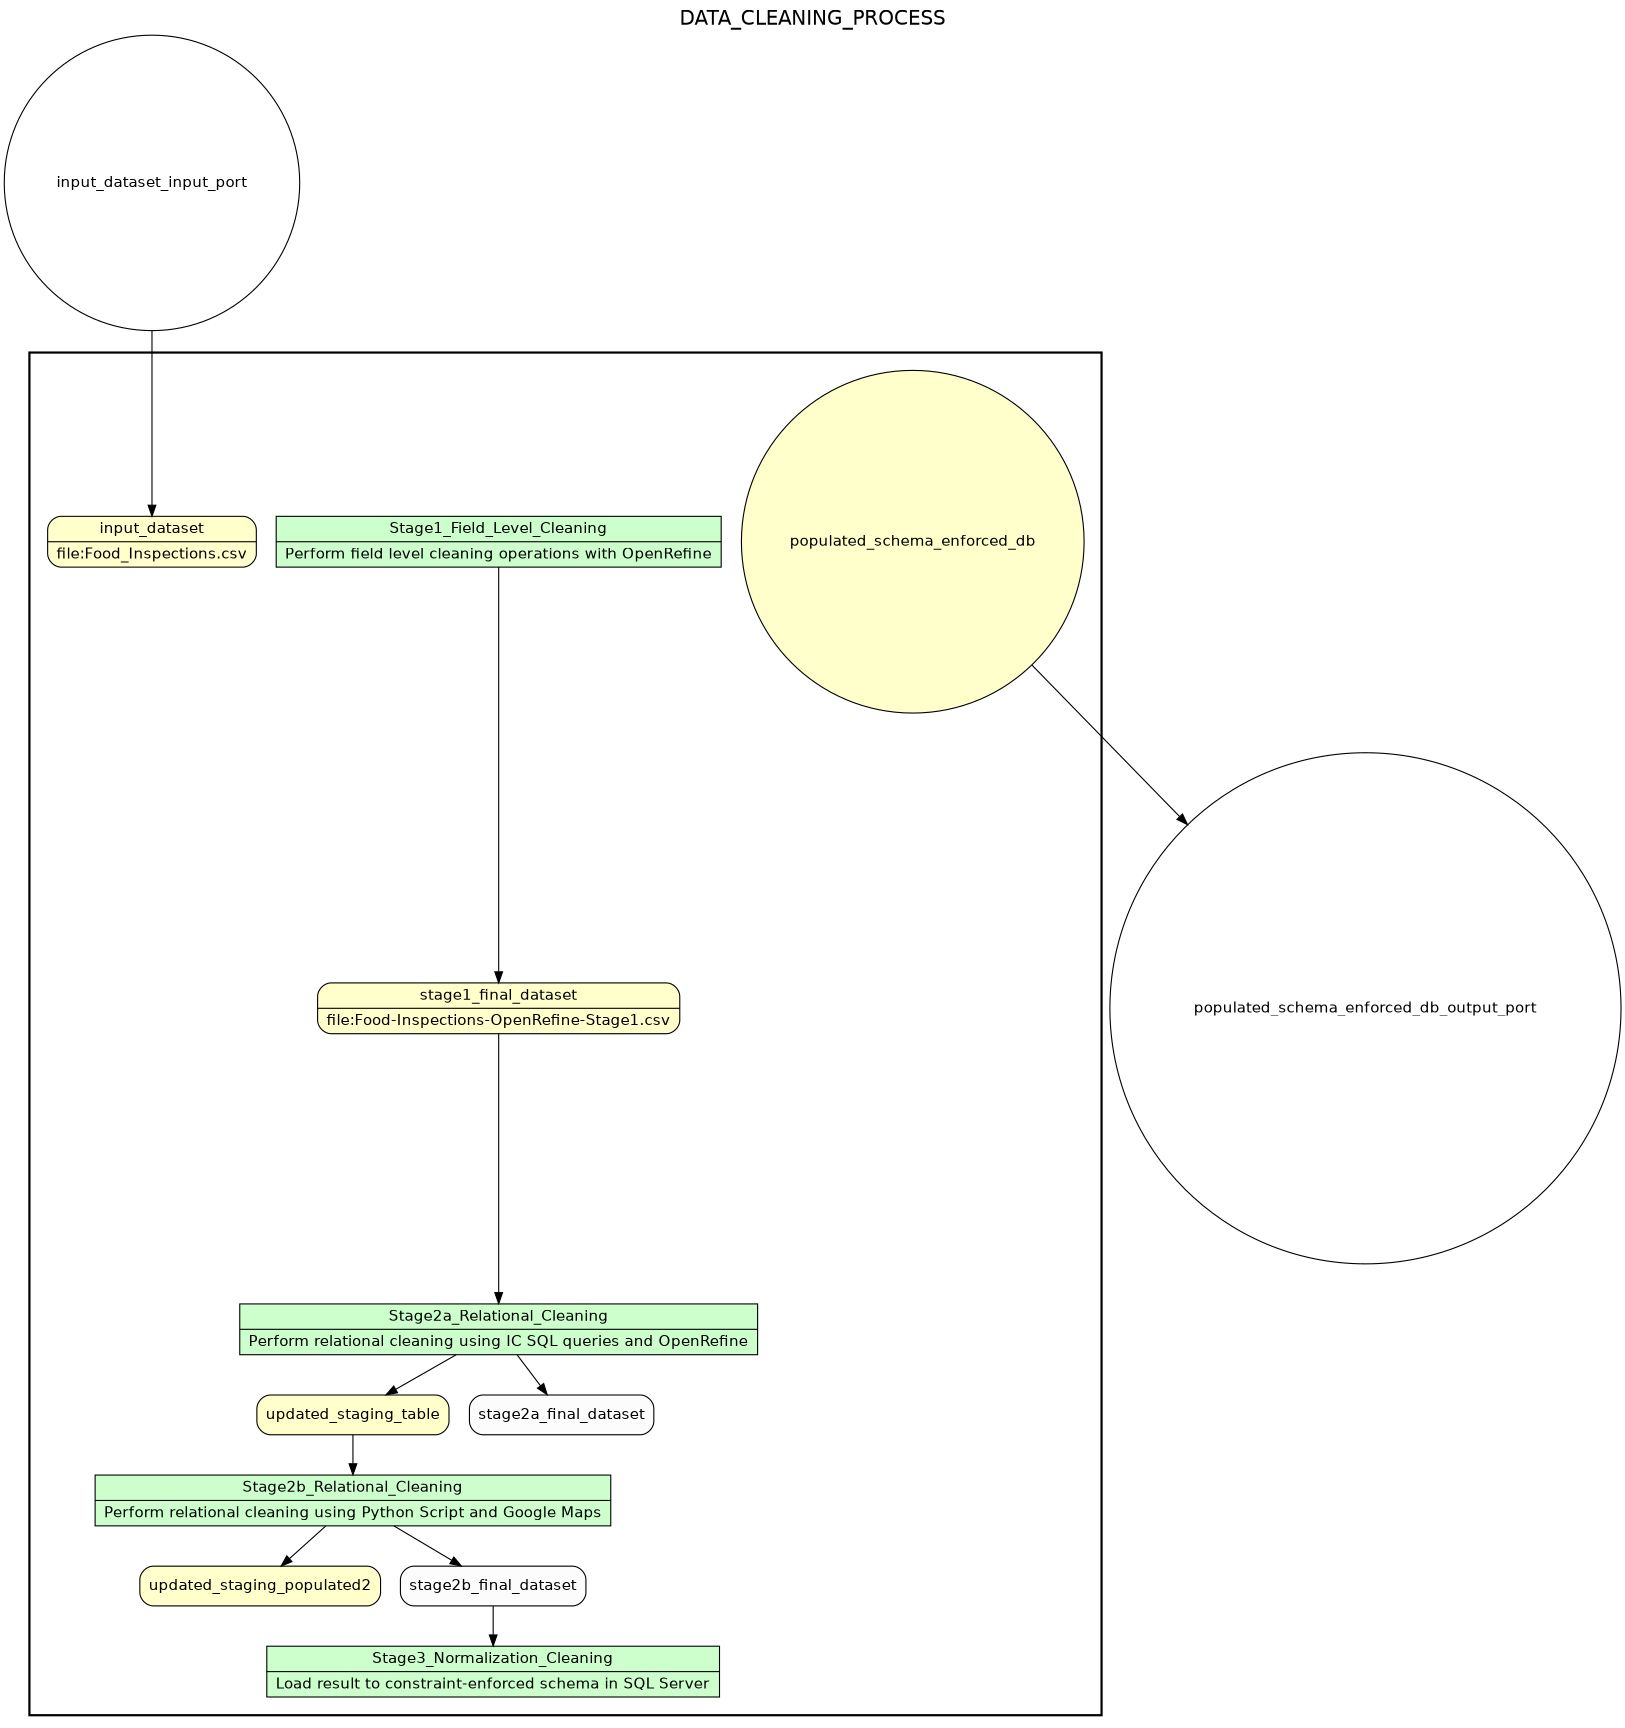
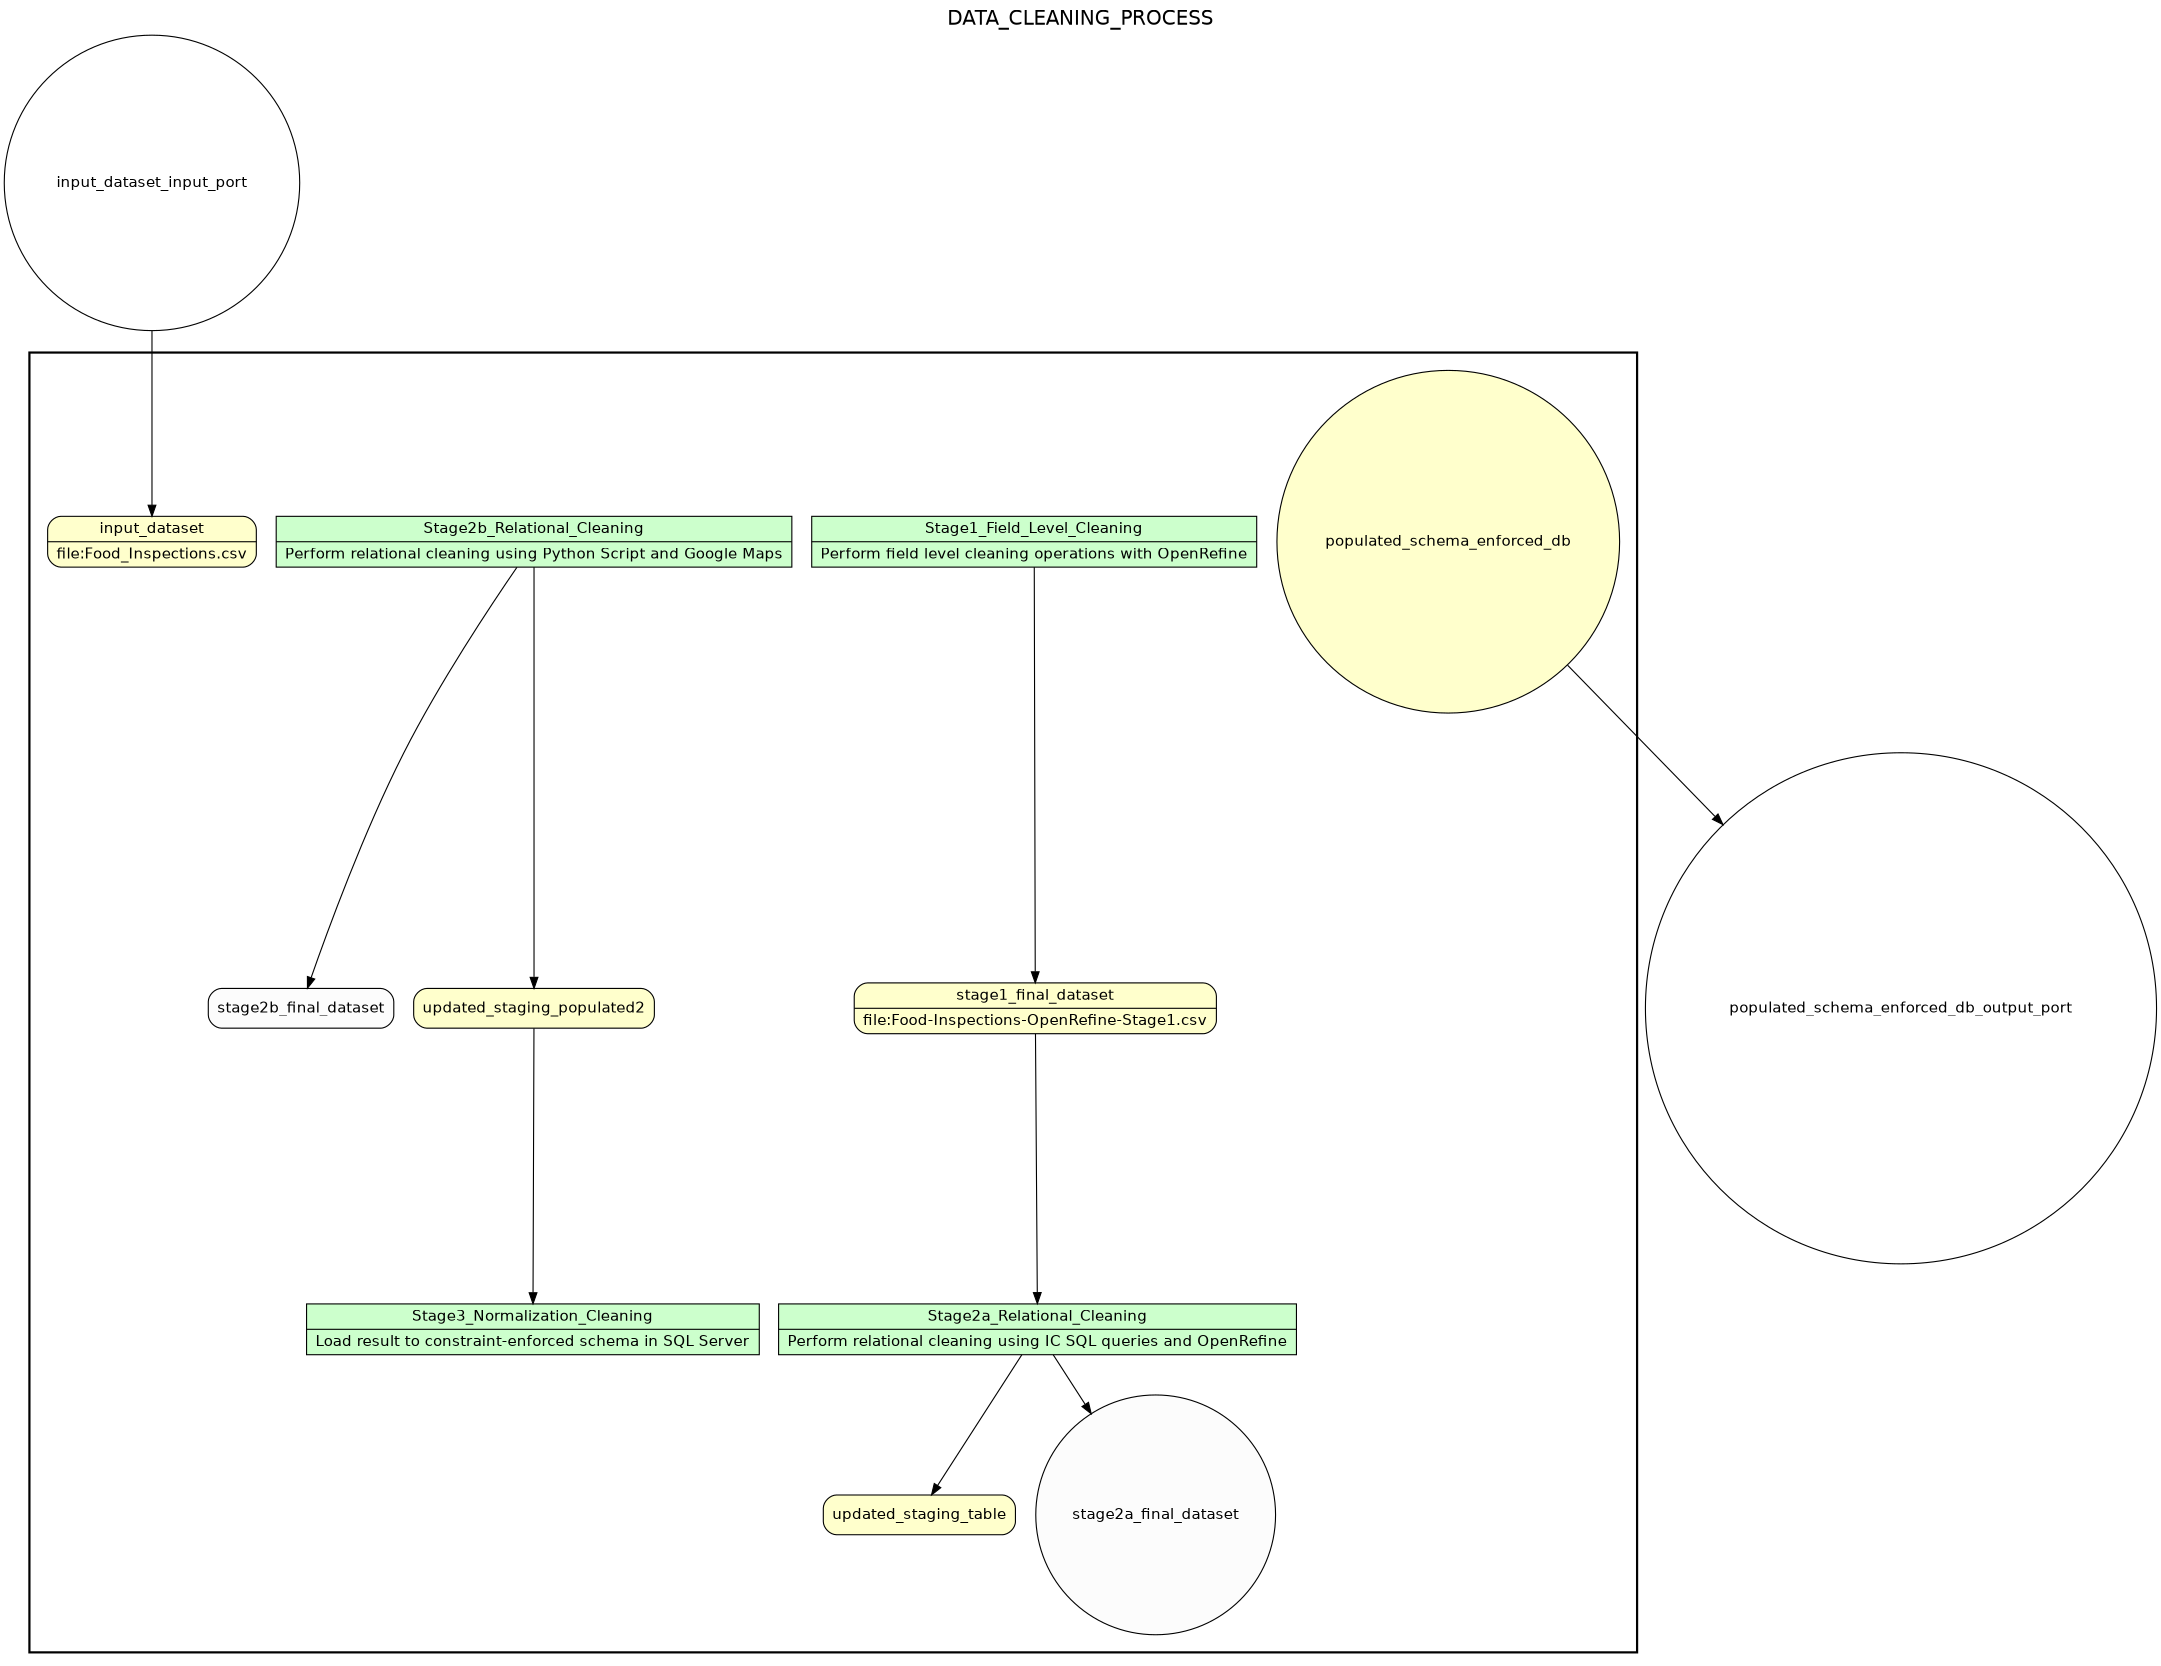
(562, 1415) -> (1156, 1515)
(353, 1449) -> none
(493, 1620) -> (534, 1160)
